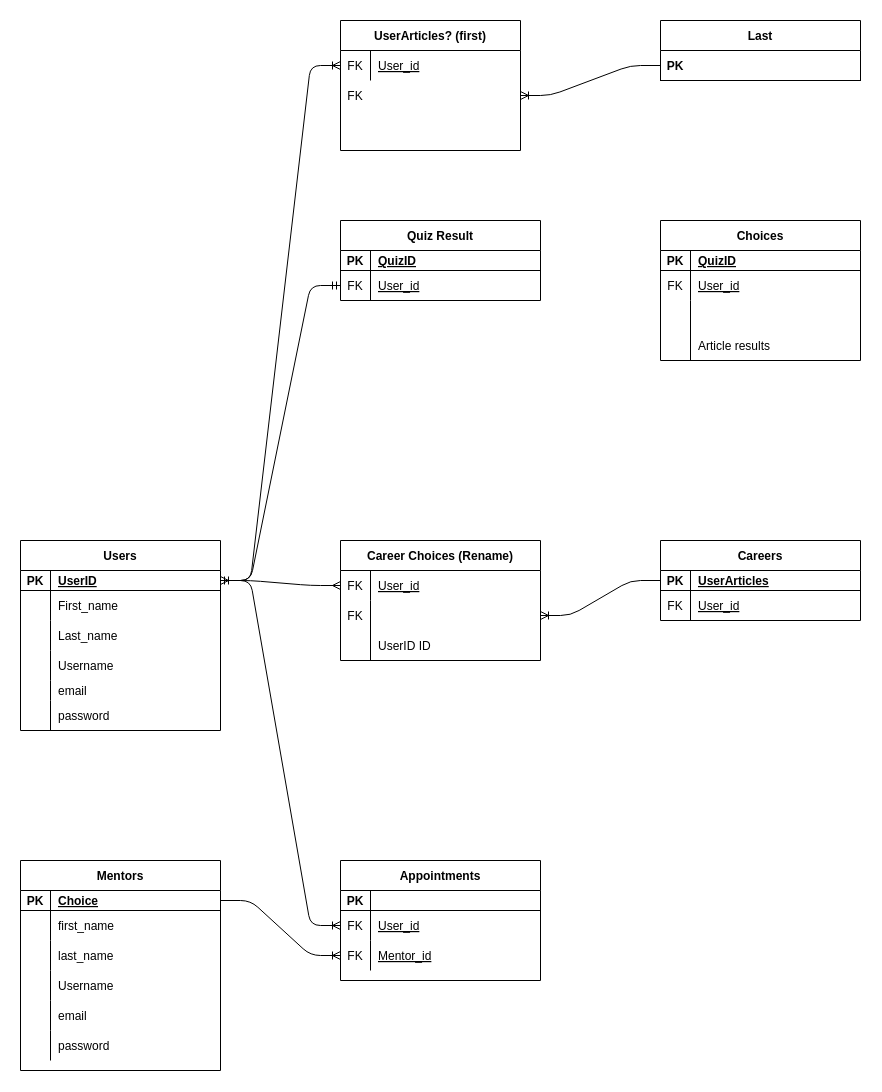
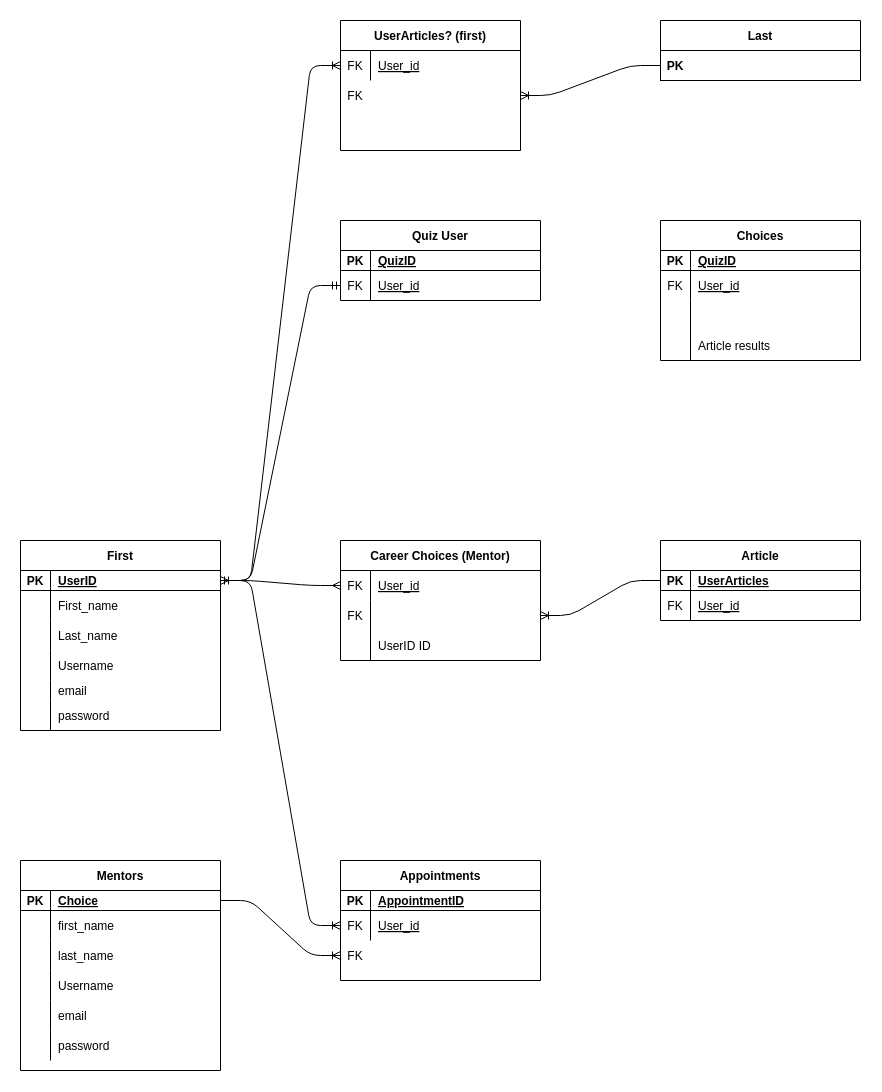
(440, 236) -> (440, 236)
(120, 556) -> (120, 556)
(440, 556) -> (440, 556)
(760, 556) -> (760, 556)
none -> (456, 901)
(456, 956) -> none
